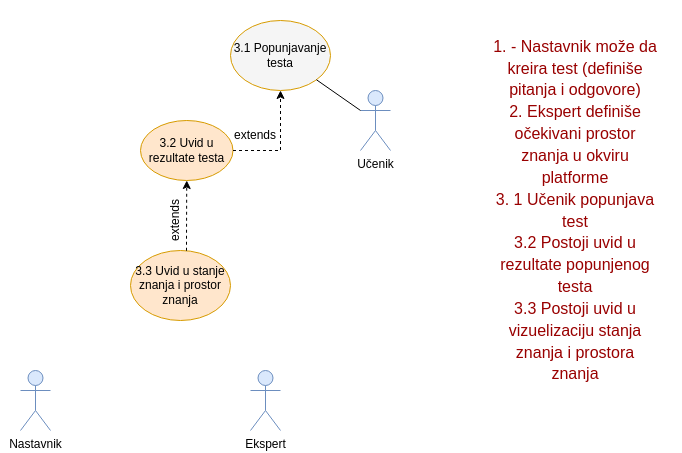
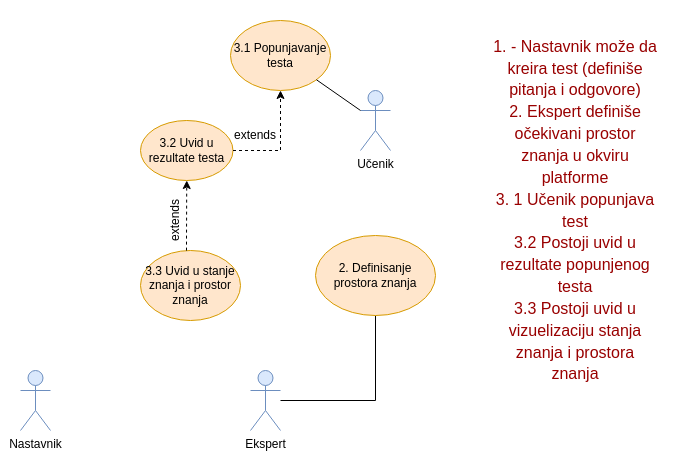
(281, 56) -> (281, 56)
none -> (376, 276)
(181, 286) -> (191, 286)
none -> (371, 401)
